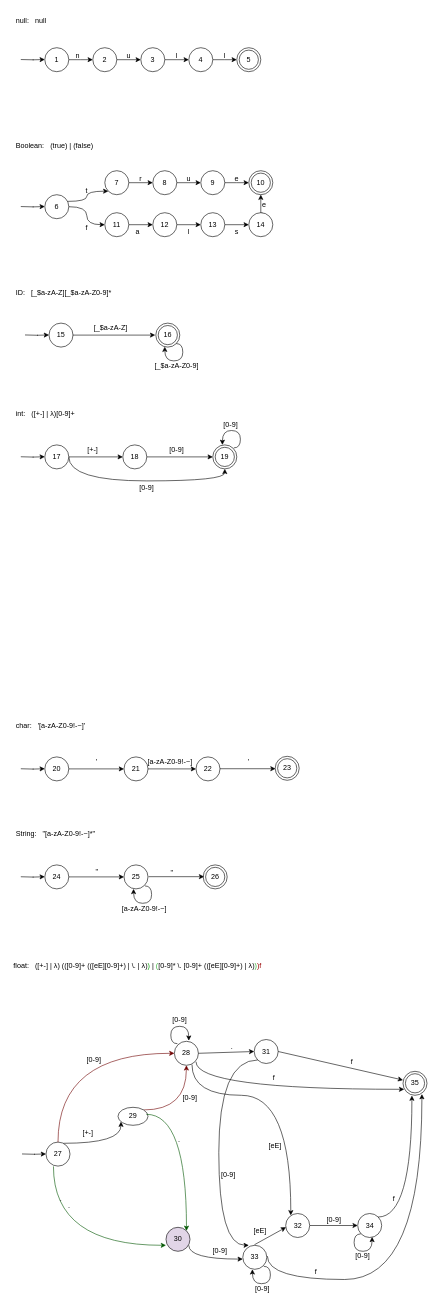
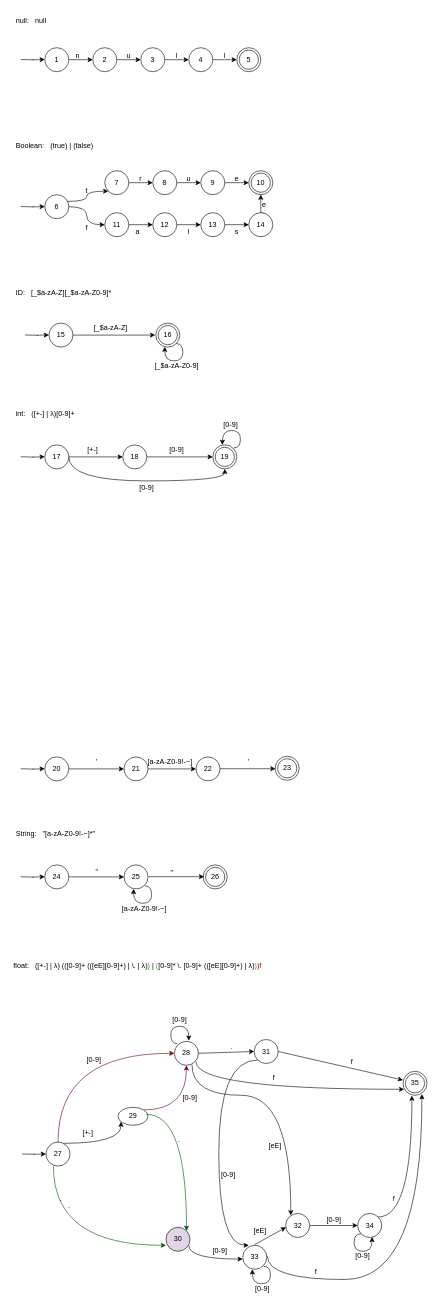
(126, 726) -> none
